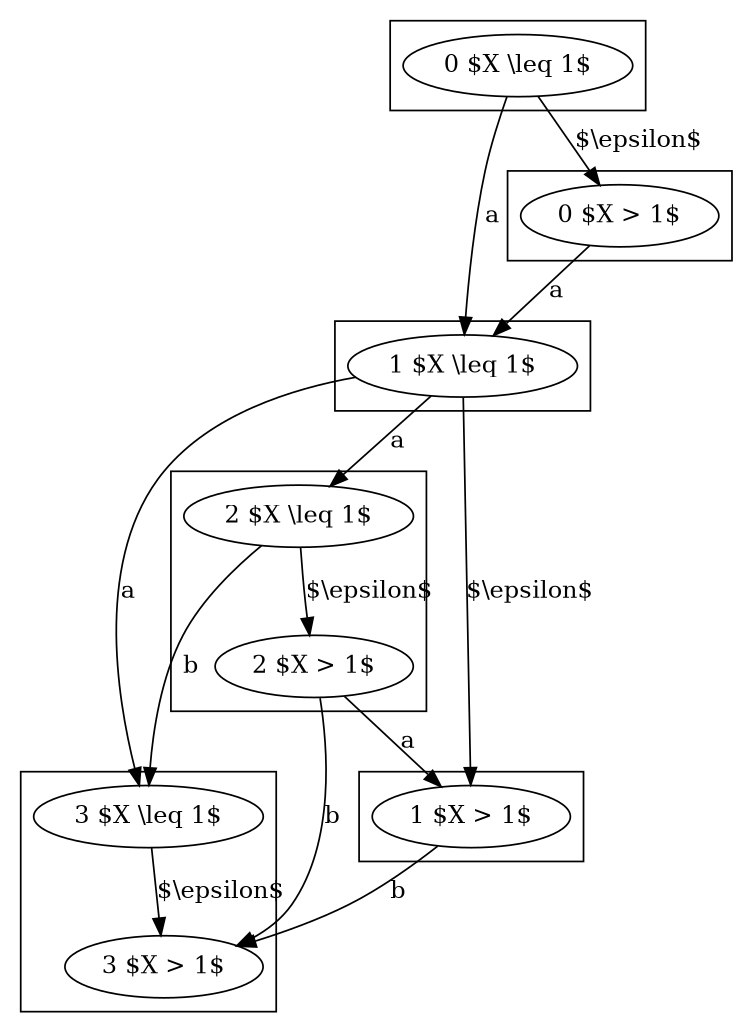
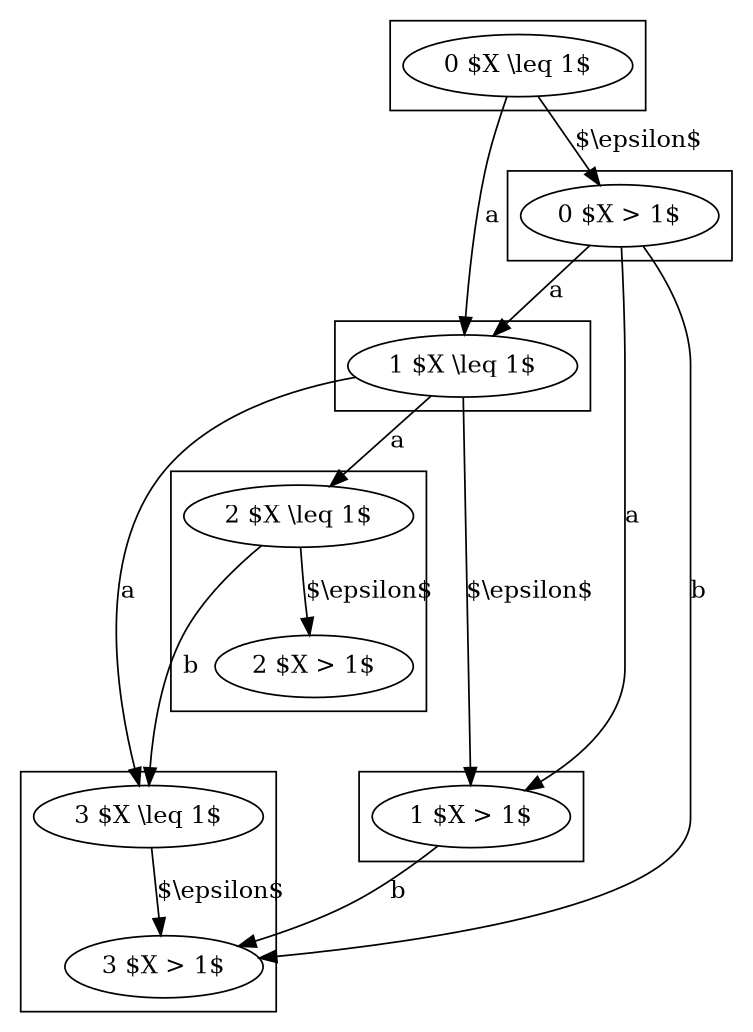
(386, 735) -> (625, 531)
(321, 830) -> (691, 754)
